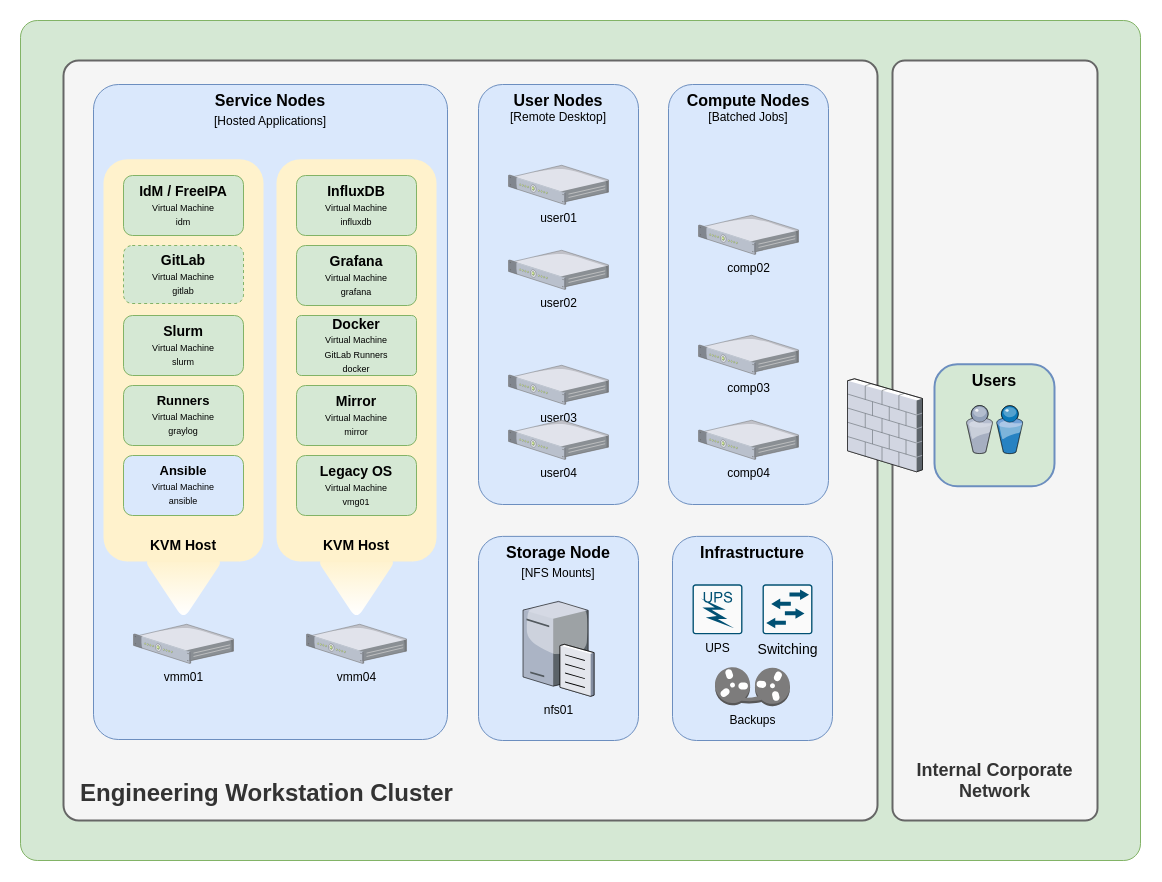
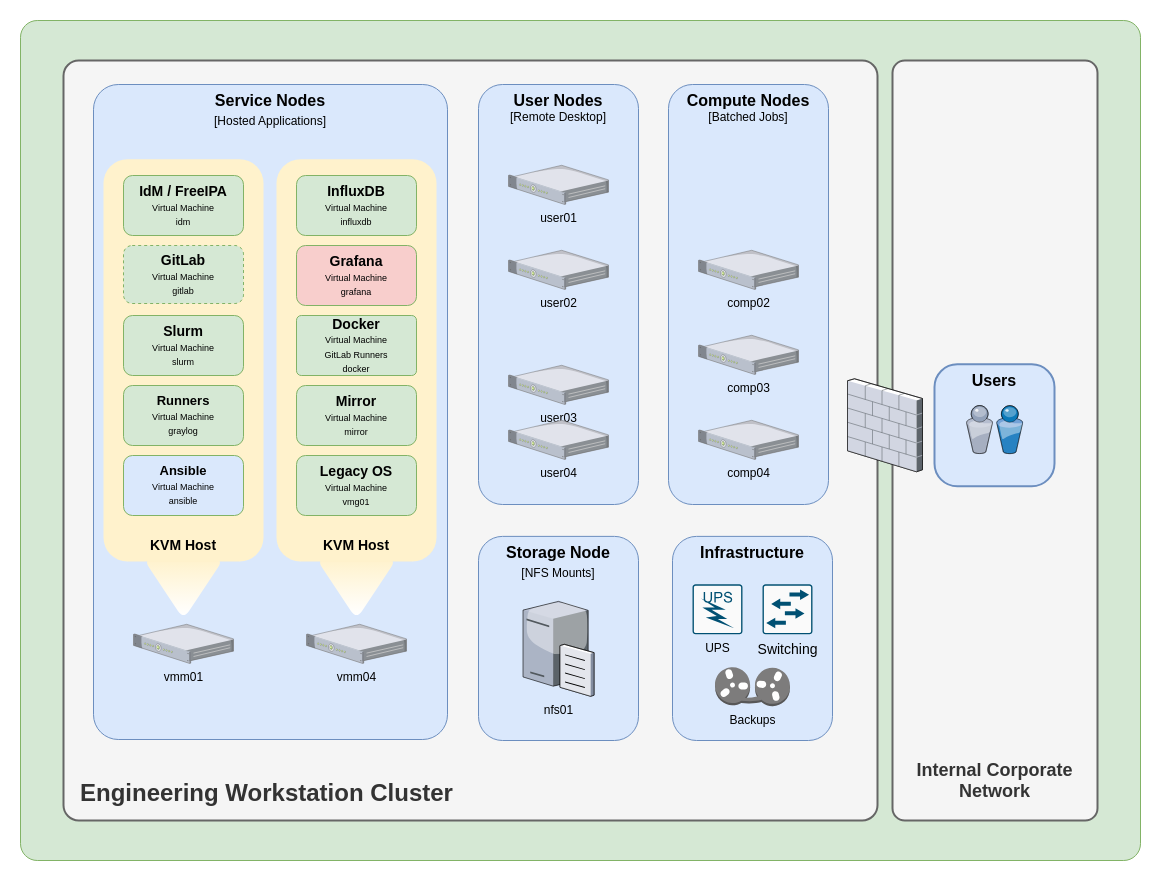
(749, 235) -> (749, 270)
(357, 276) -> (357, 276)
(995, 380) -> (995, 380)
